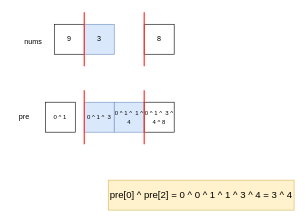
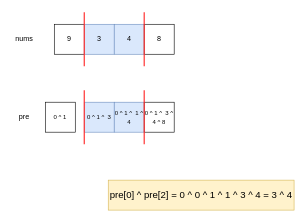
none -> (129, 39)
(33, 42) -> (24, 39)
